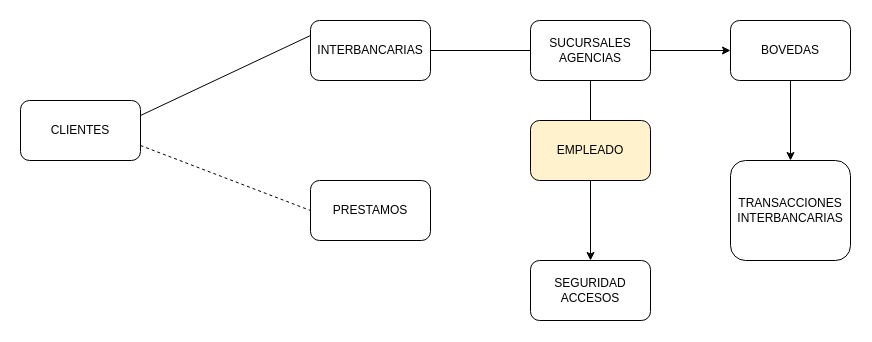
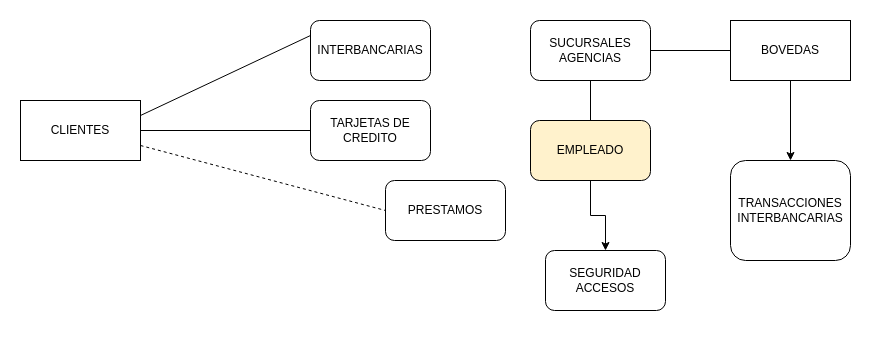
(481, 51) -> none
(722, 51) -> (725, 51)
(791, 51) -> (791, 51)
(81, 131) -> (81, 131)
none -> (226, 131)
none -> (371, 131)
(371, 211) -> (446, 211)
(591, 291) -> (606, 281)
